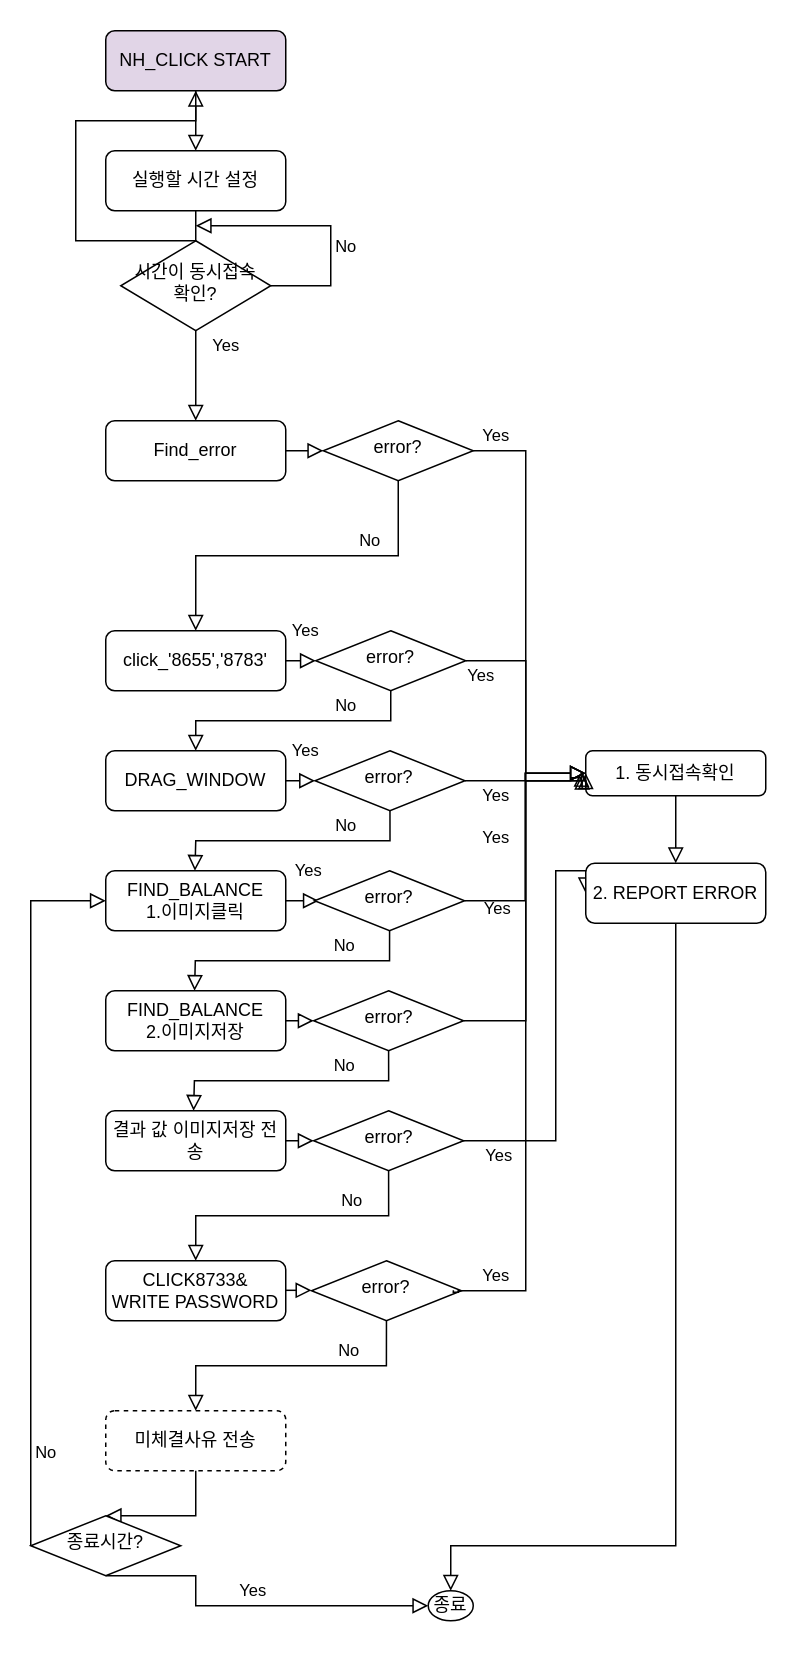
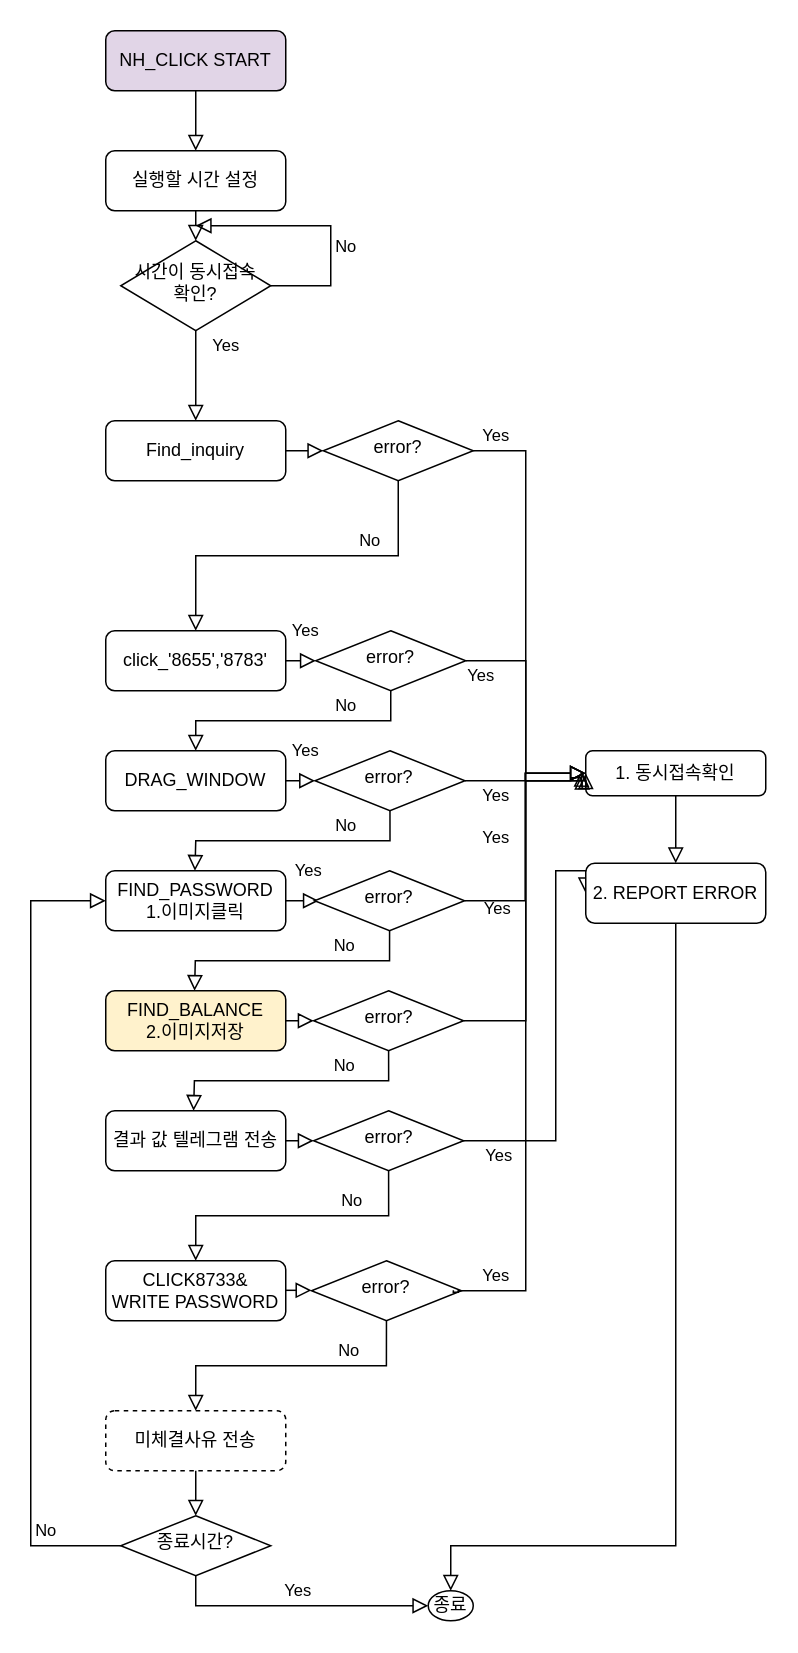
(76, 192) -> (196, 225)
(196, 451) -> (196, 451)
(196, 901) -> (196, 901)
(196, 1021) -> (196, 1021)
(196, 1141) -> (196, 1141)
(106, 1546) -> (196, 1546)
